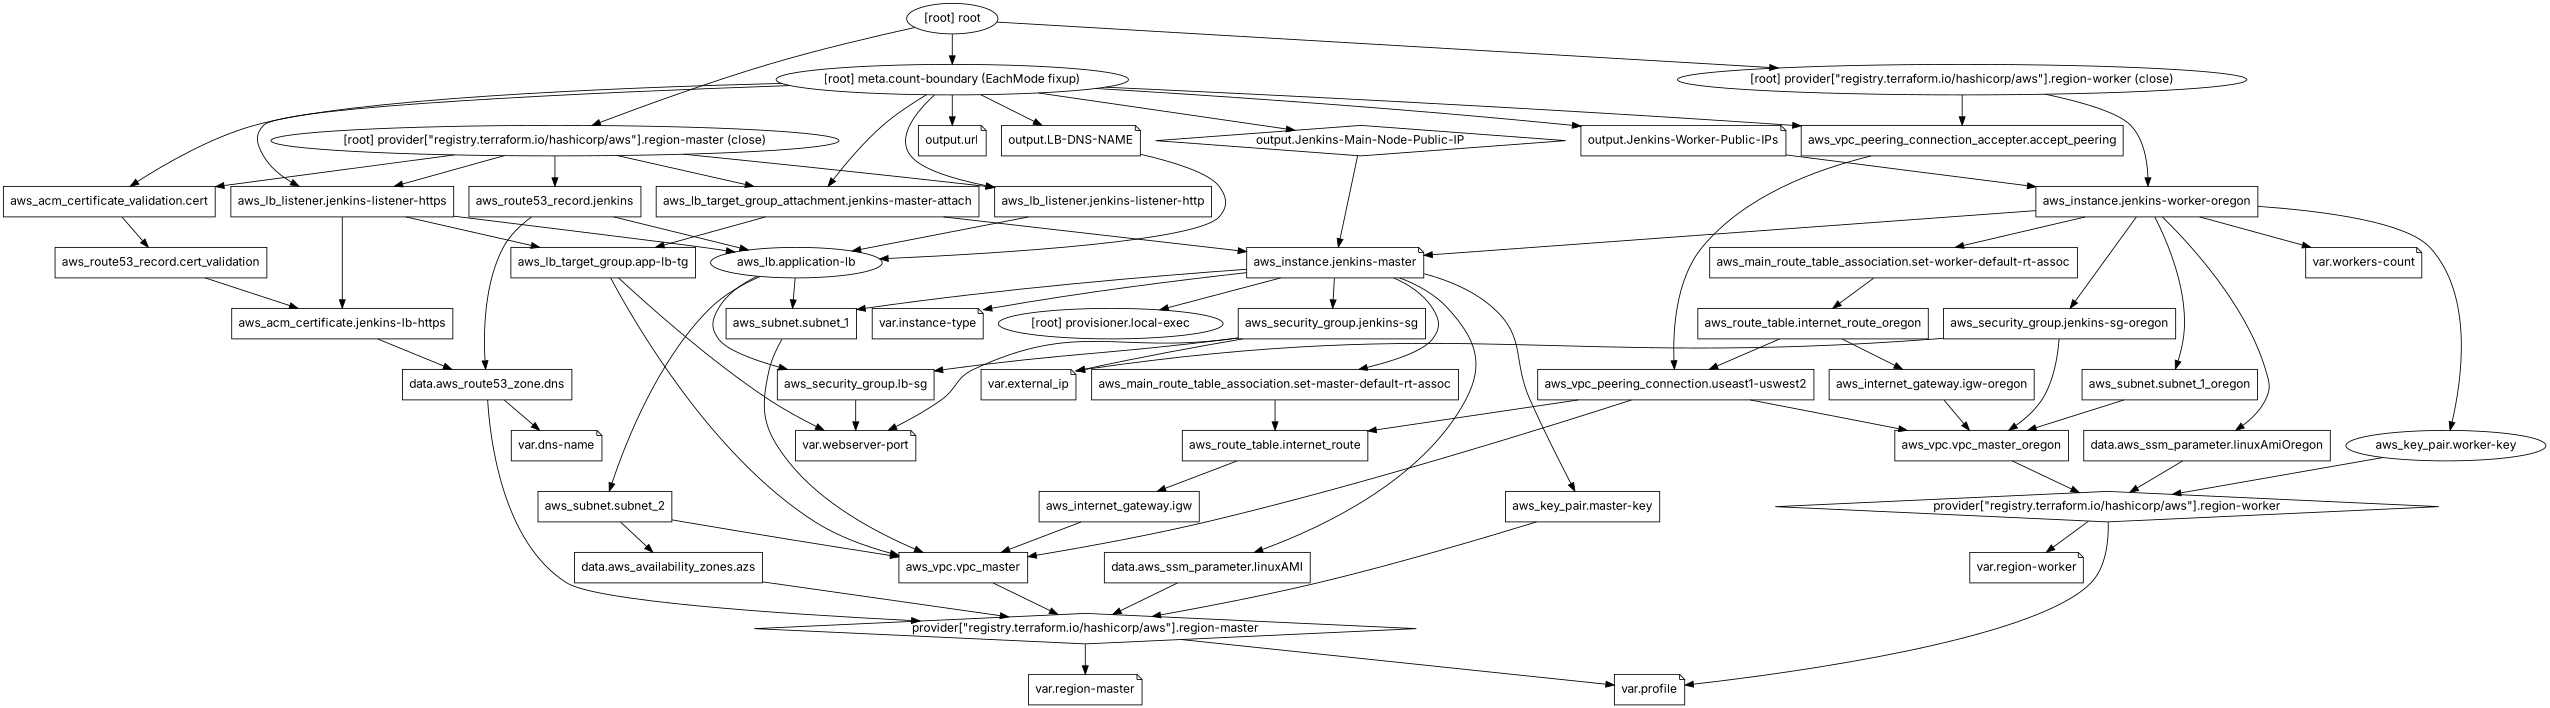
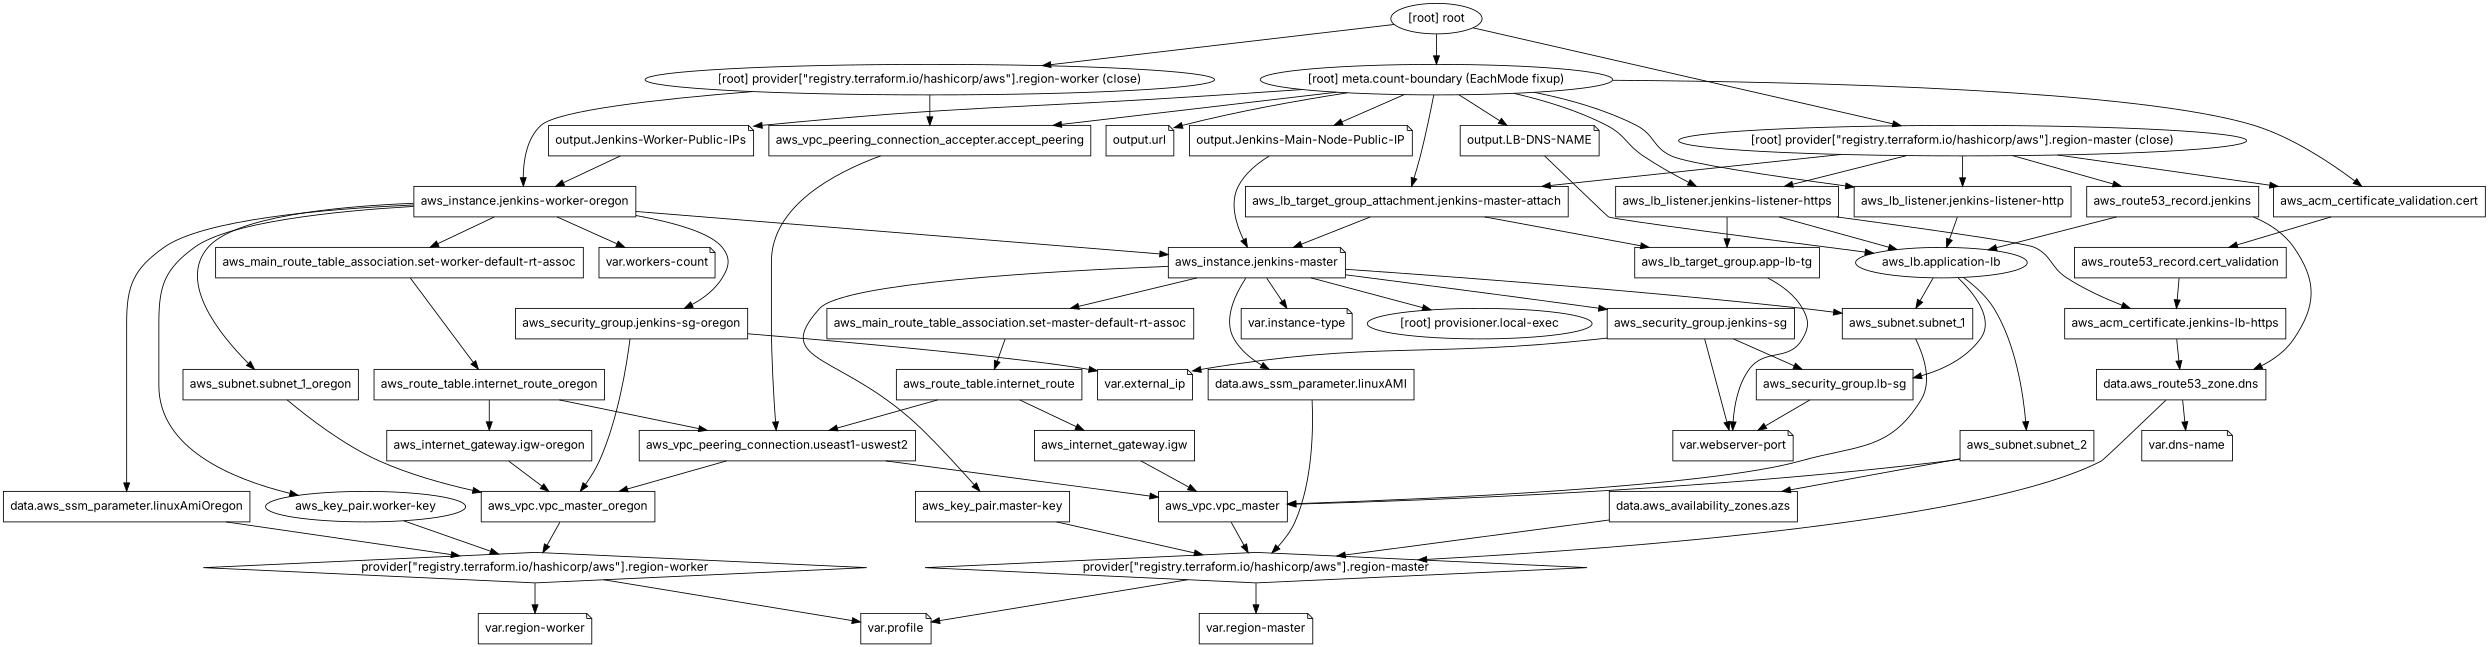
(1361, 141) -> (1301, 141)
(1477, 415) -> (888, 414)
(725, 443) -> none
